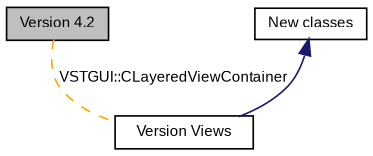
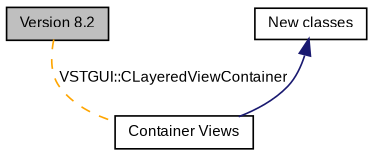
(58, 24) -> (58, 24)
(184, 132) -> (184, 132)
